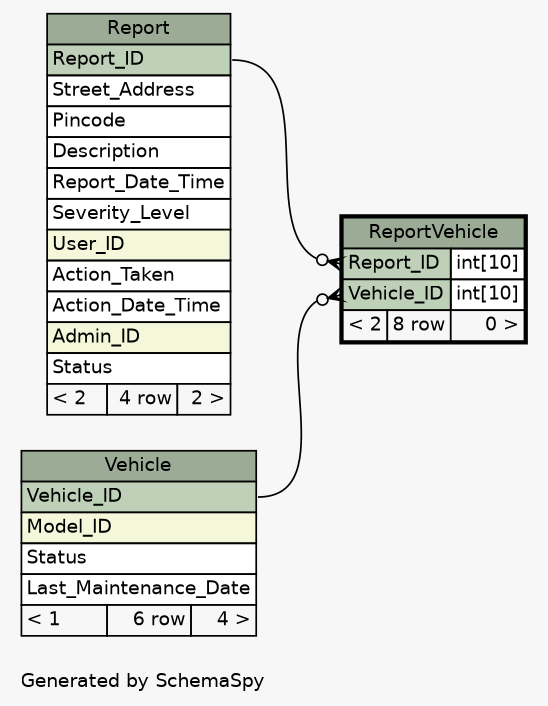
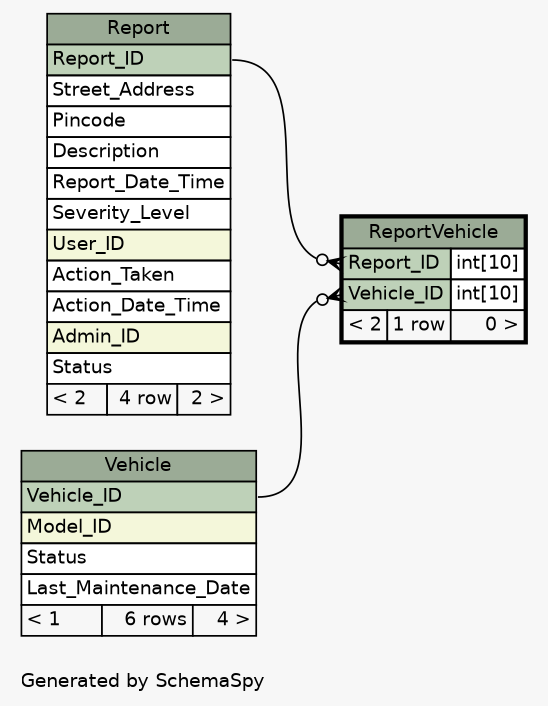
(419, 325) -> (419, 325)
(159, 620) -> (156, 620)
